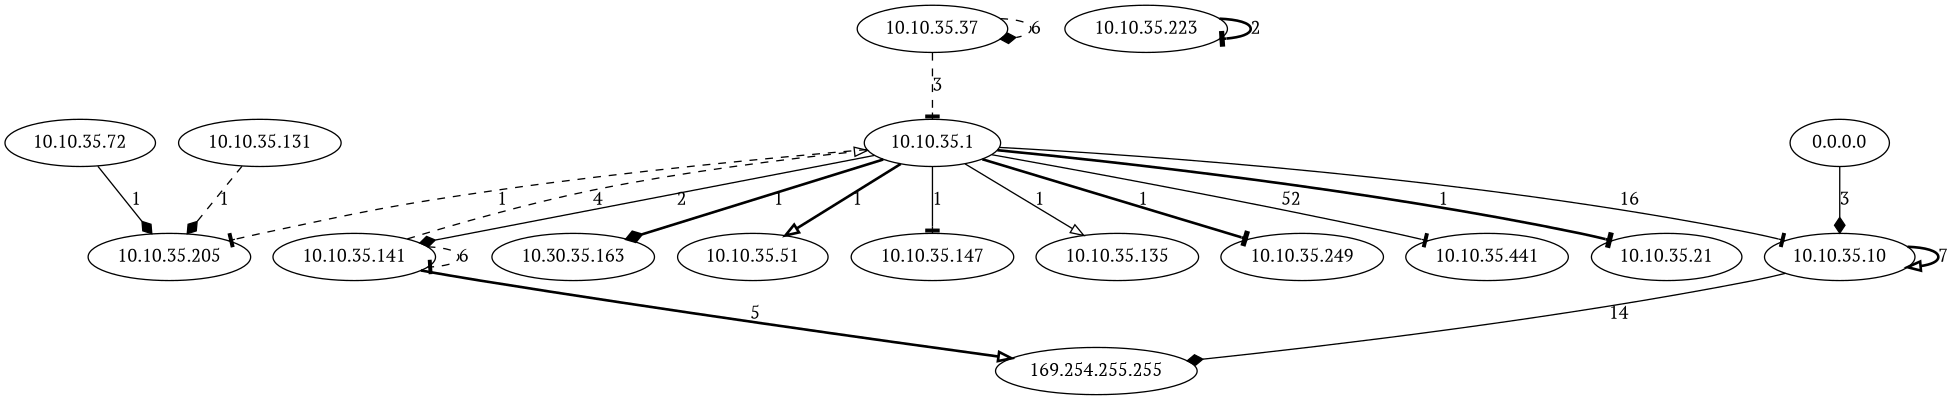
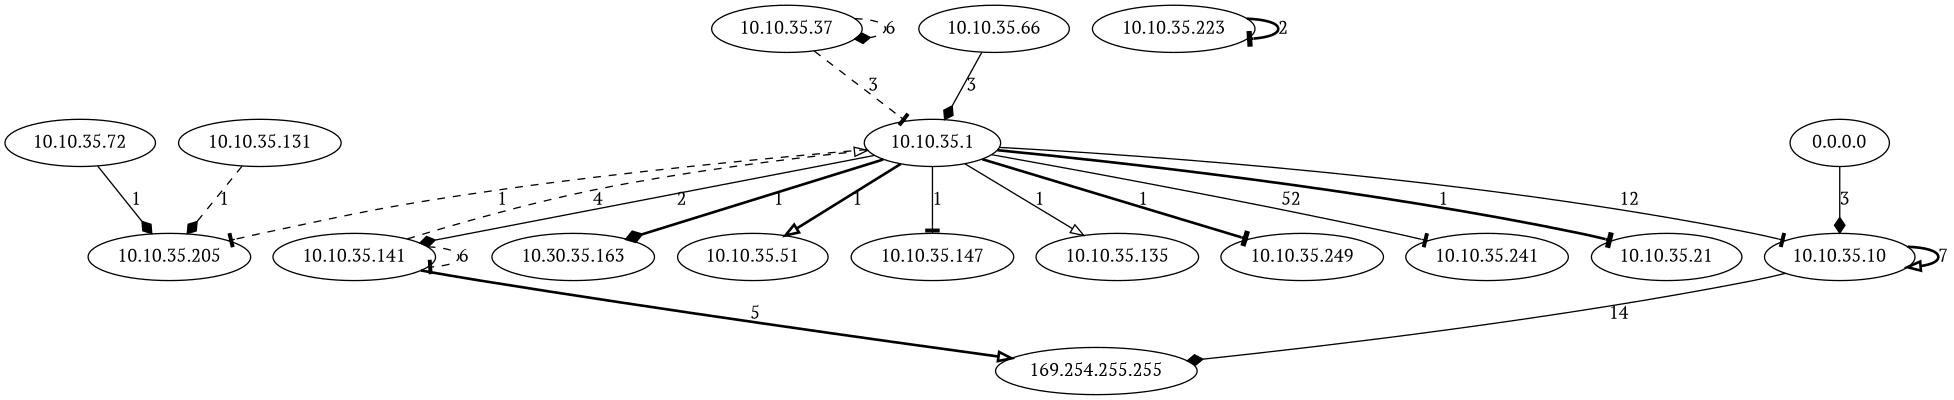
none -> (994, 29)
(1630, 200) -> (1630, 200)
(1487, 257) -> (1487, 257)
